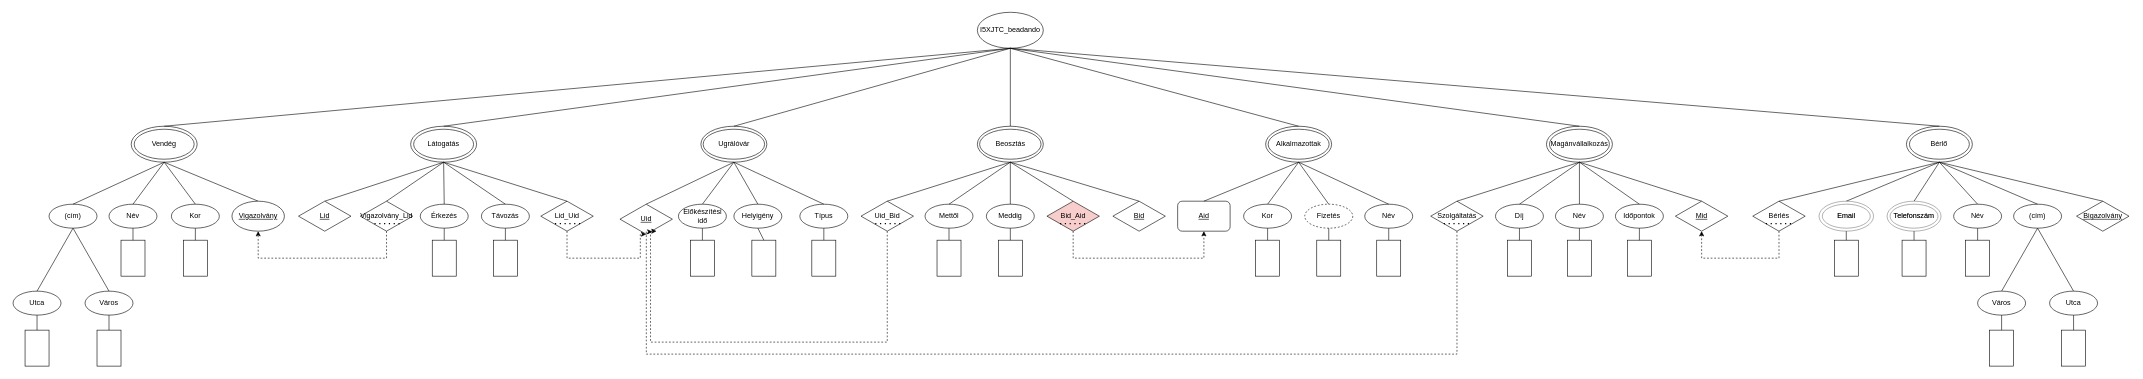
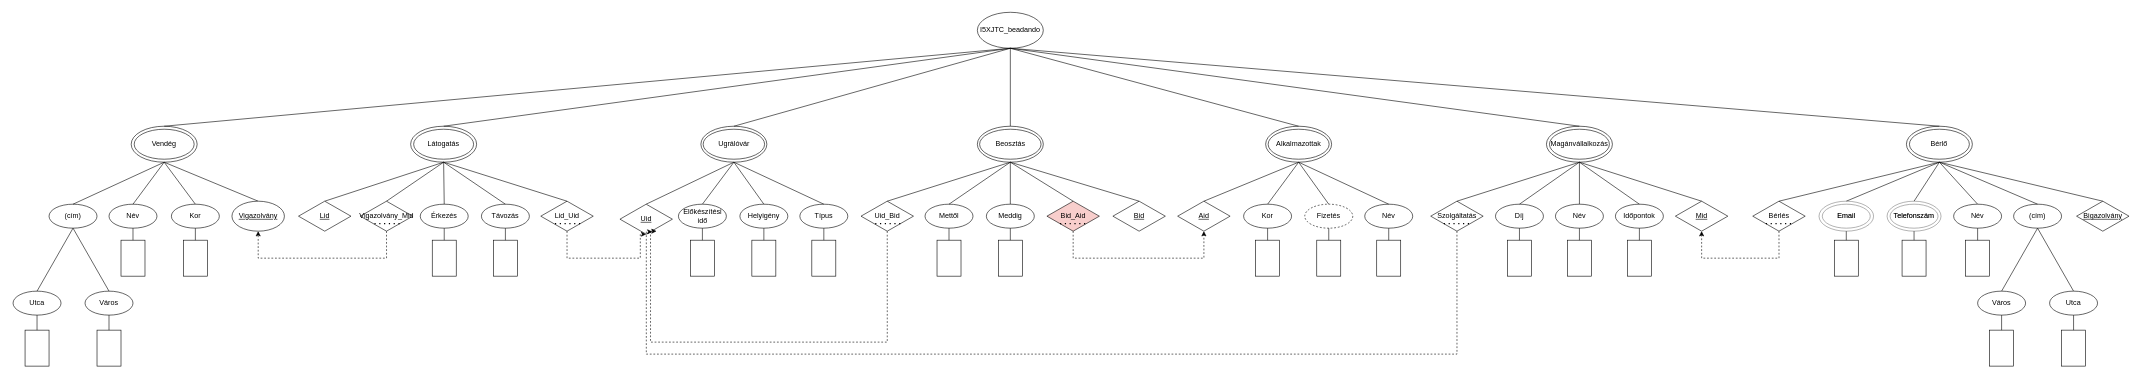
(386, 216) -> (386, 216)
(758, 216) -> (764, 216)
(1204, 216) -> (1204, 216)
